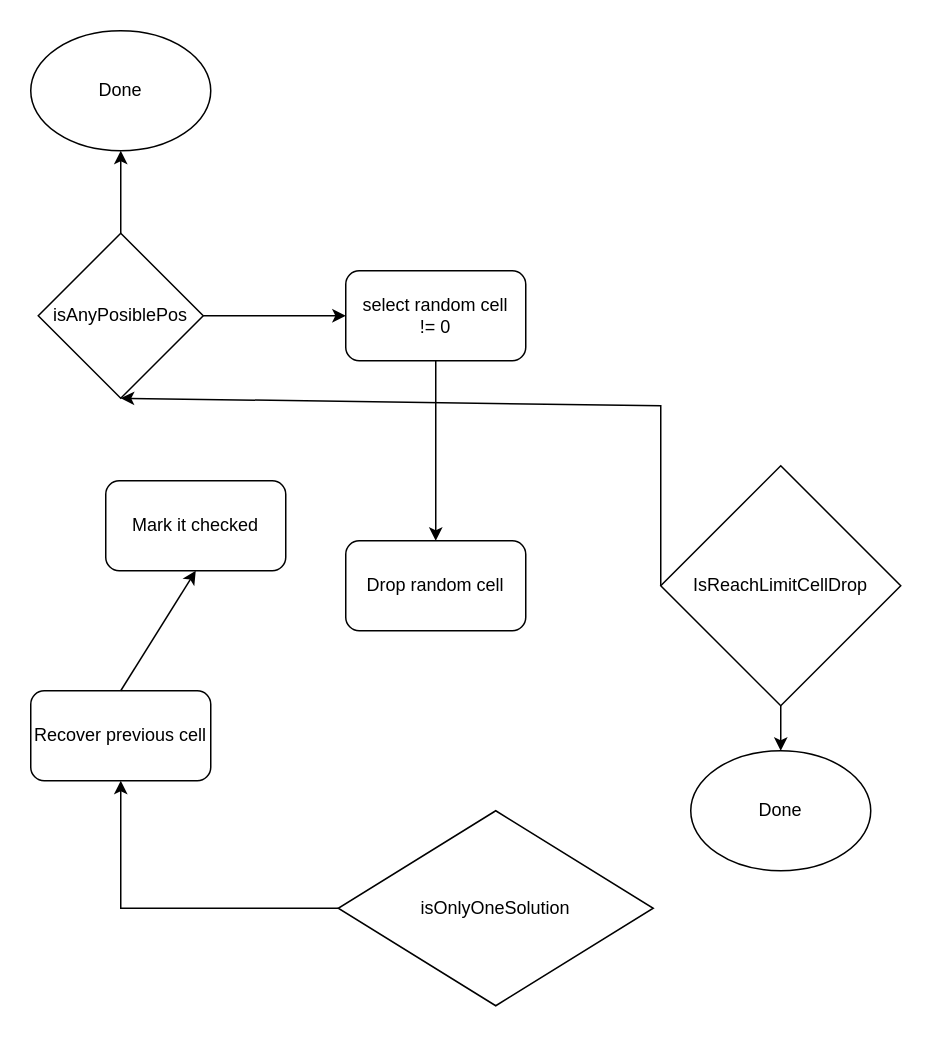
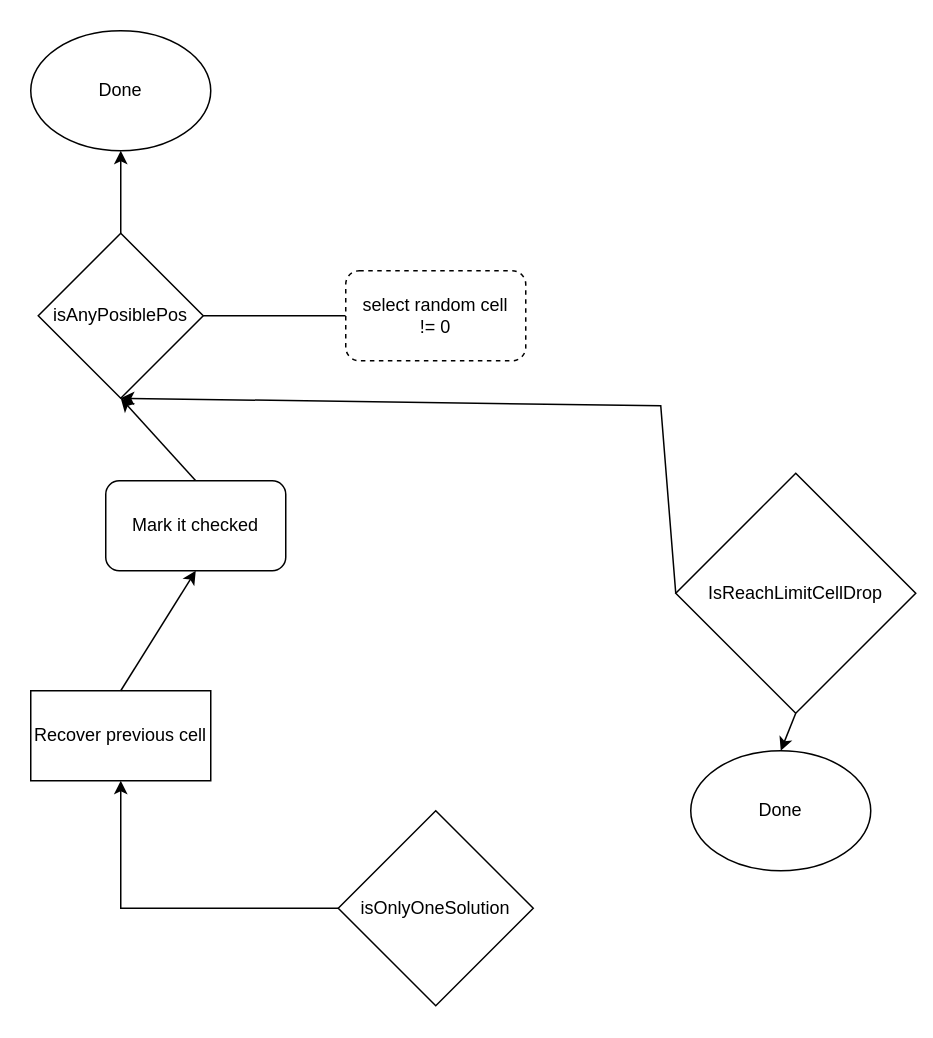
(334, 316) -> (339, 316)
(436, 316) -> (436, 316)
none -> (162, 443)
(436, 446) -> none
(436, 586) -> none
(781, 586) -> (796, 593)
(121, 736) -> (121, 736)
(496, 908) -> (436, 908)
